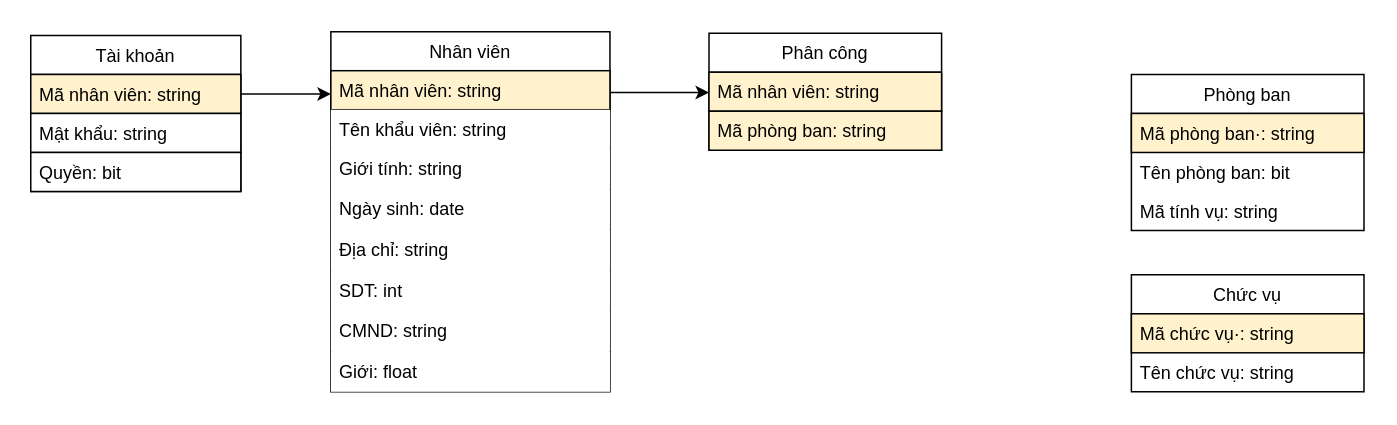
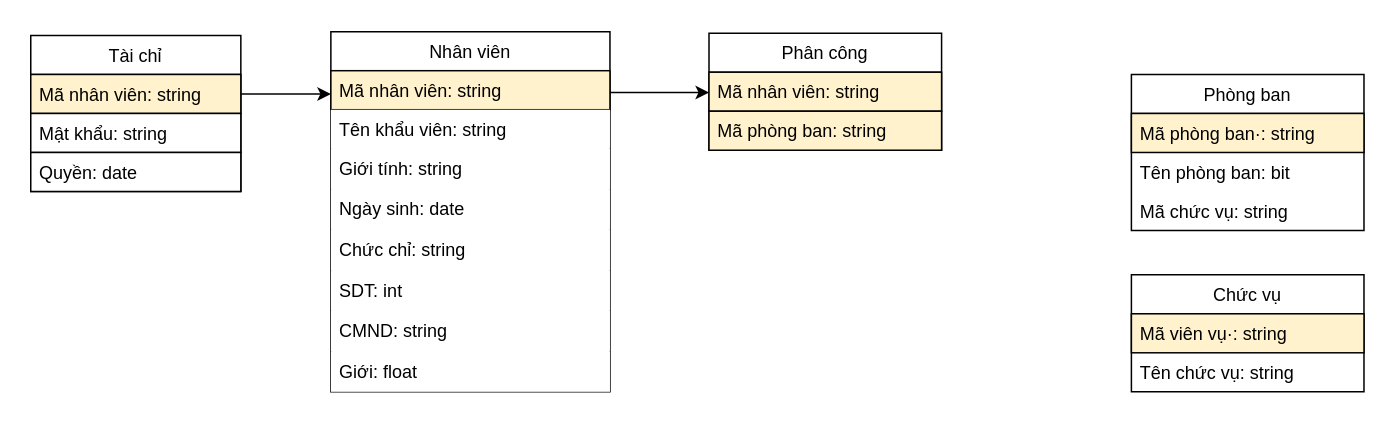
(135, 56) -> (135, 56)
(82, 173) -> (90, 173)
(1218, 212) -> (1218, 212)
(405, 250) -> (410, 250)
(1223, 334) -> (1221, 334)
